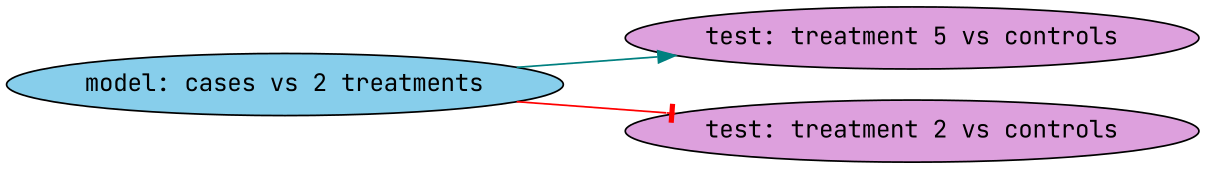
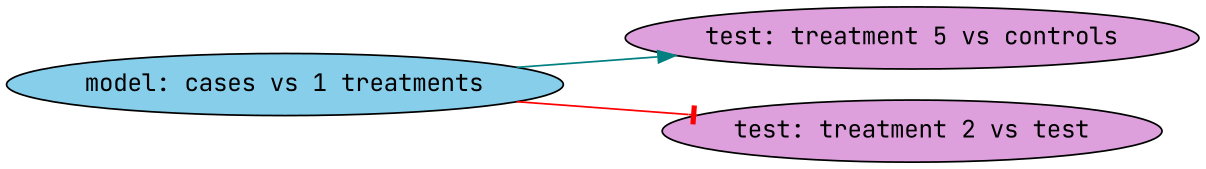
(285, 85) -> (285, 85)
(912, 131) -> (912, 131)
